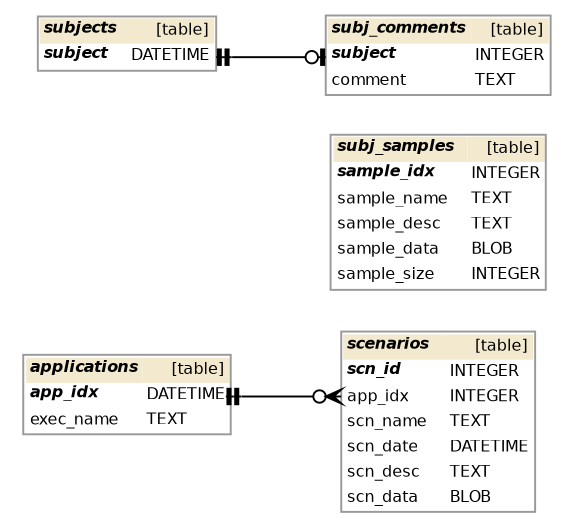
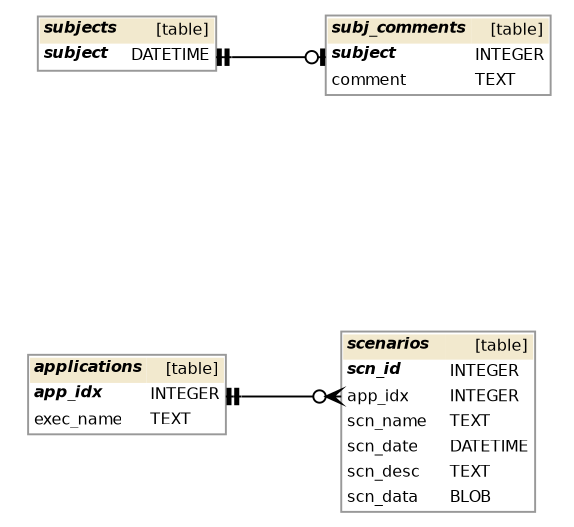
(438, 212) -> none
(186, 395) -> (185, 395)
